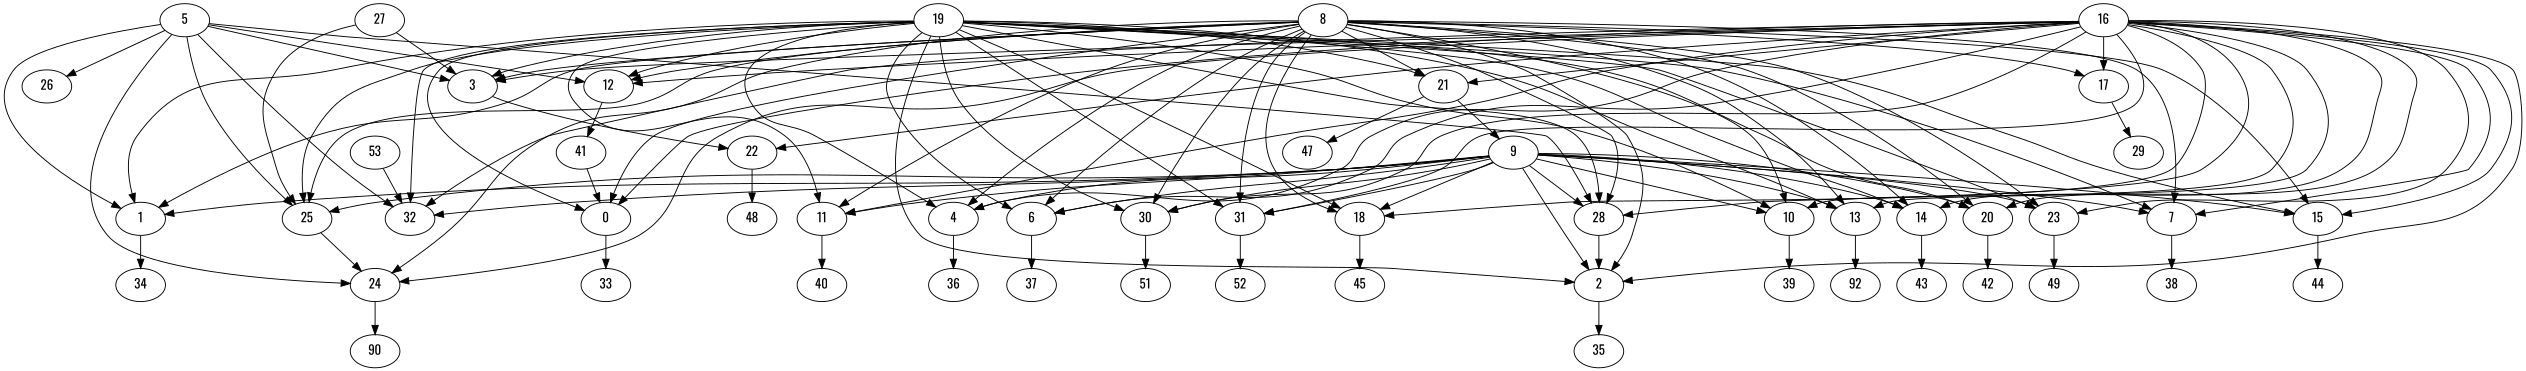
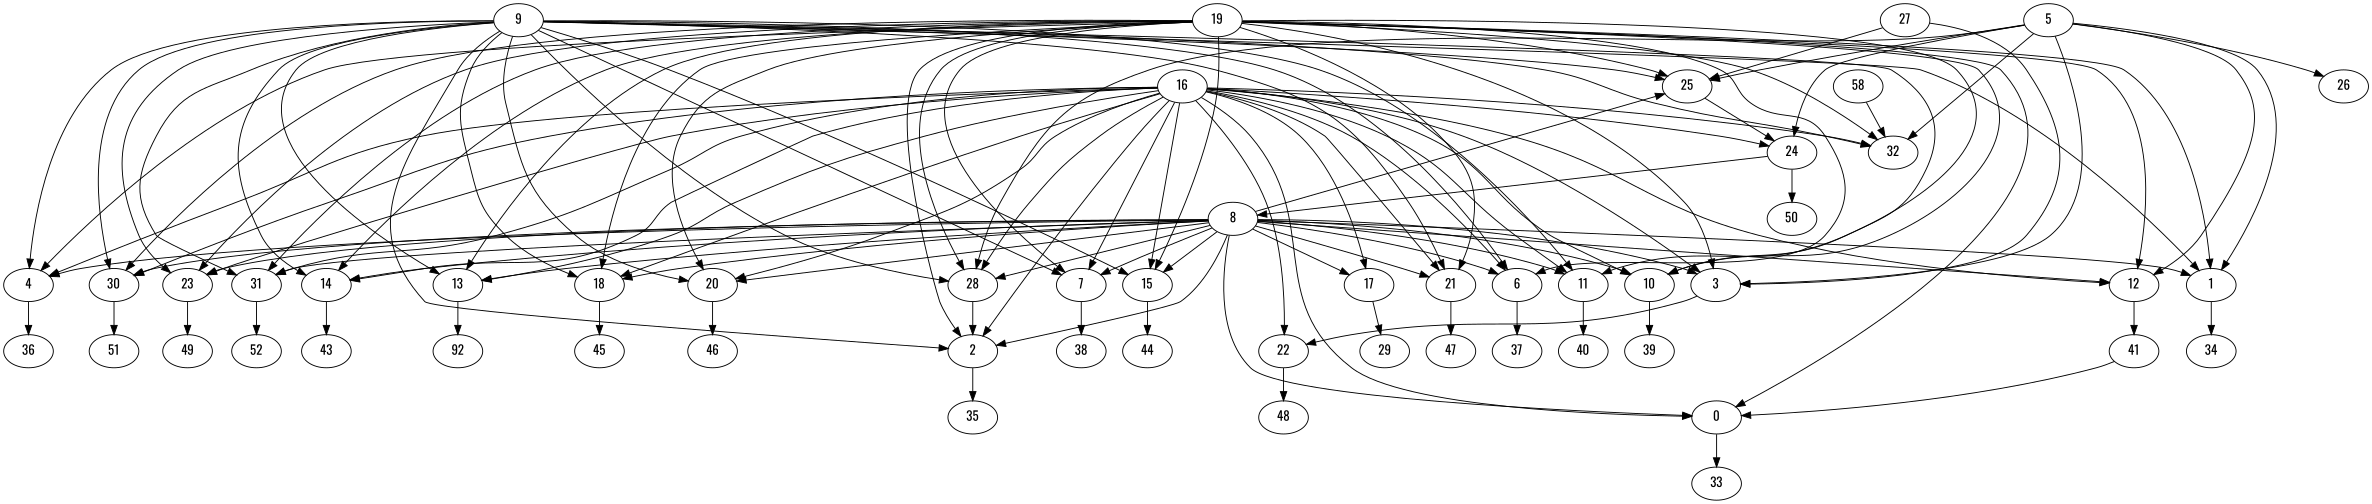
(795, 66) -> (1517, 185)
(1475, 116) -> (1059, 47)
(375, 153) -> (1858, 86)
(1988, 285) -> (713, 351)
(375, 351) -> (1792, 219)
